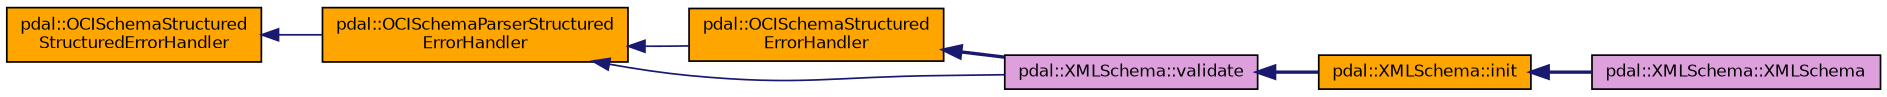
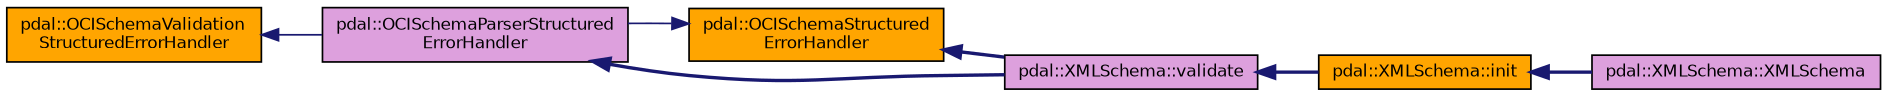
(134, 35) -> (134, 35)
(475, 35) -> (475, 35)
(667, 46) -> (650, 23)
(807, 80) -> (807, 80)
